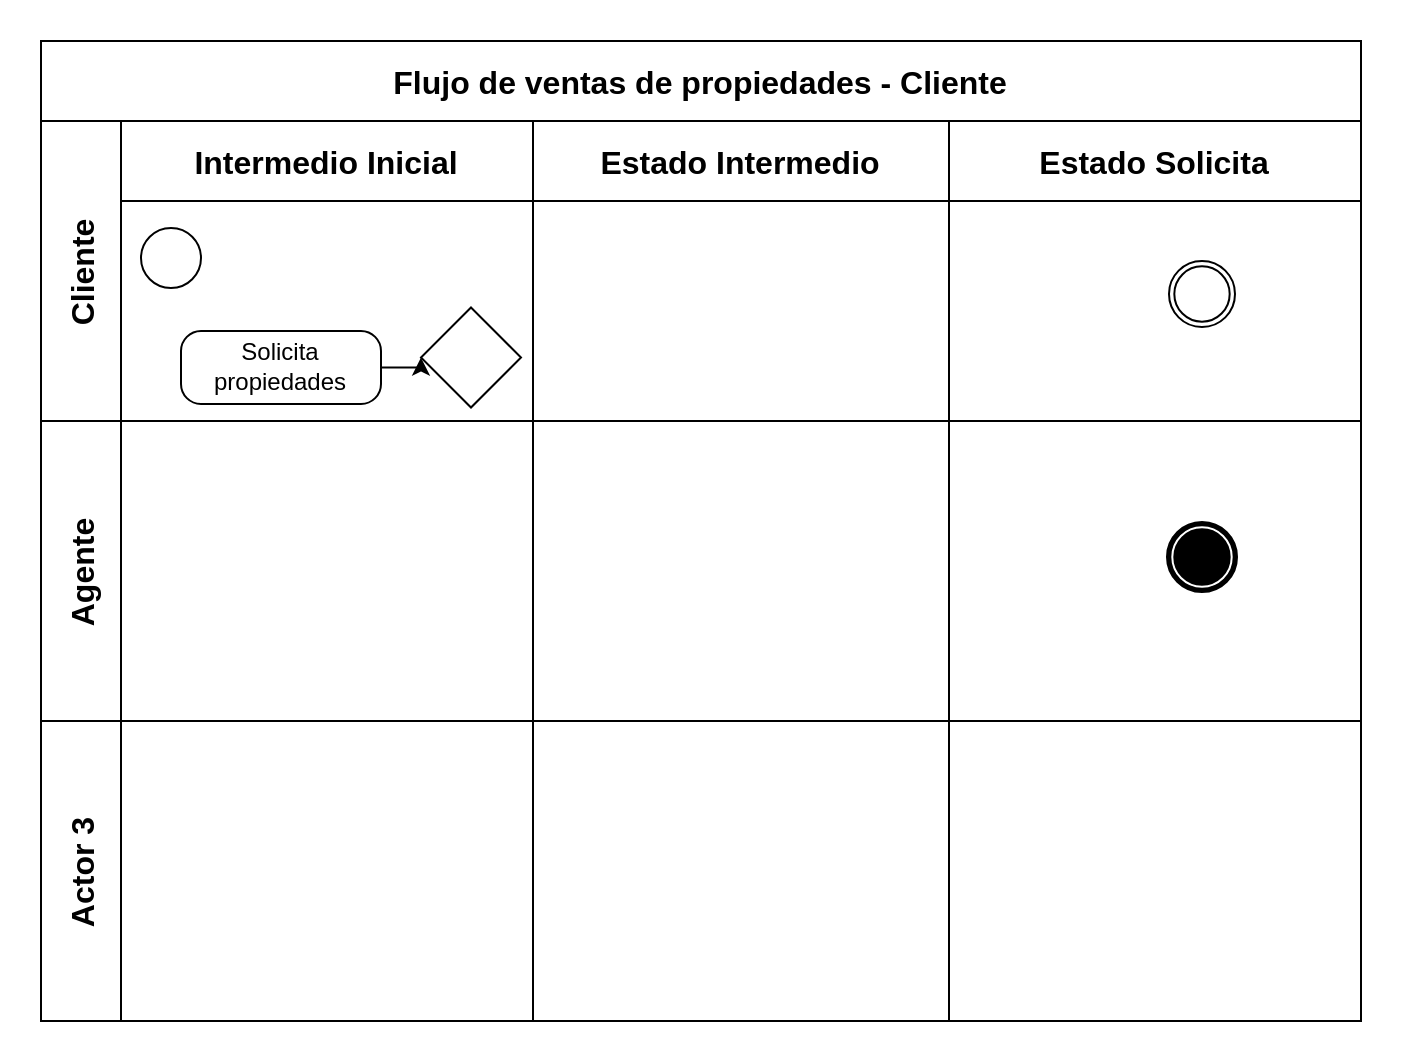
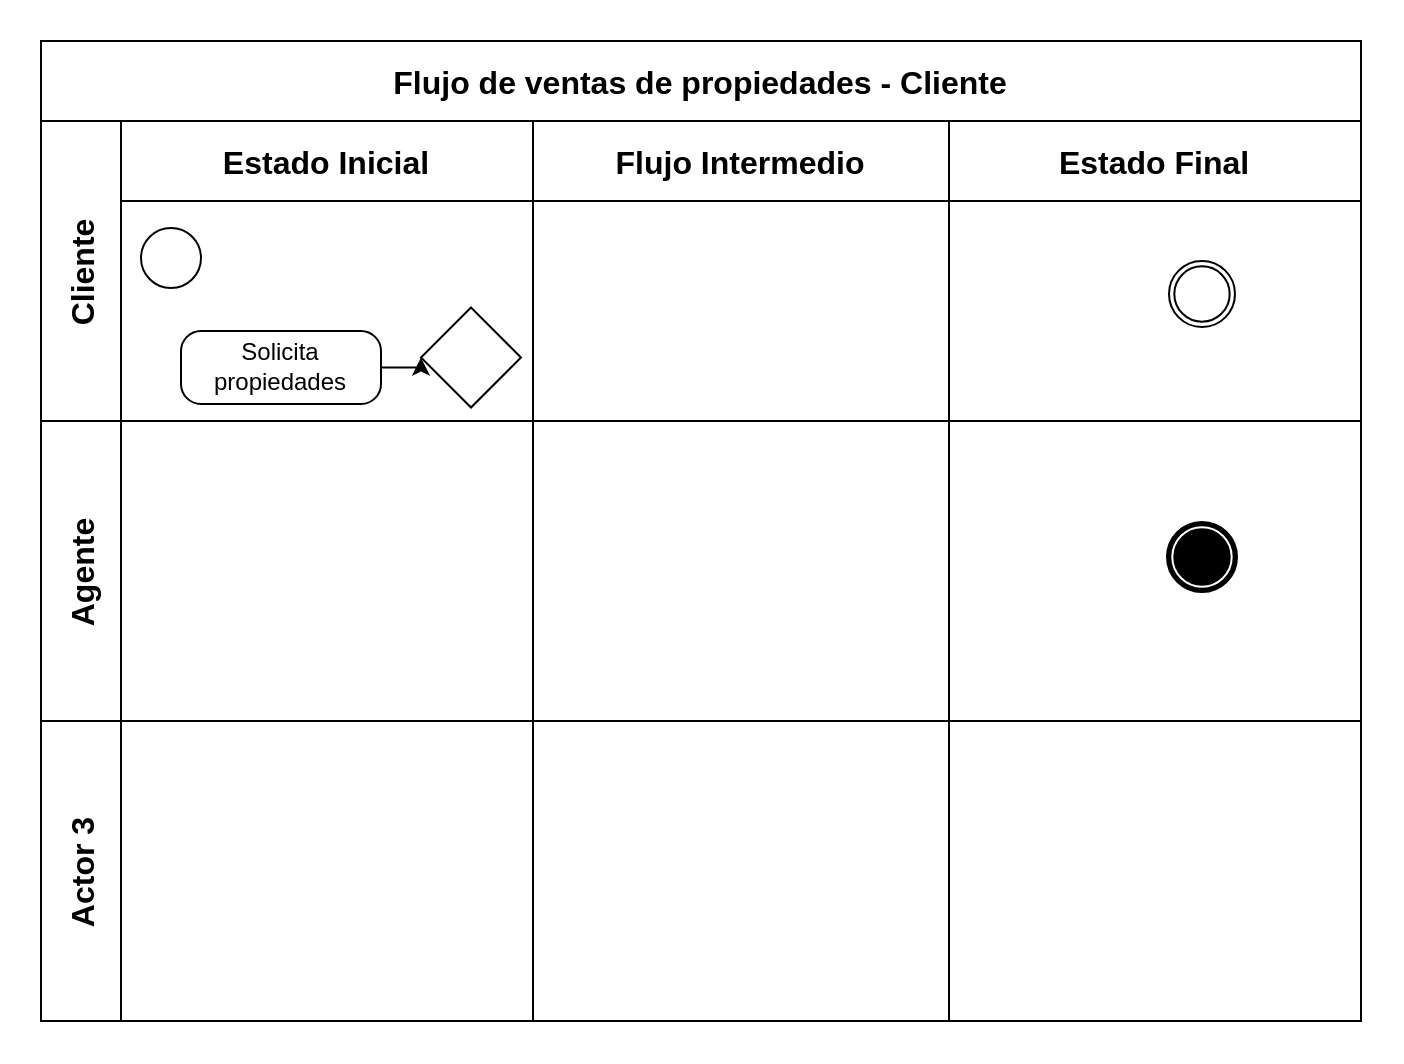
(326, 163) -> (326, 163)
(740, 163) -> (740, 163)
(1154, 163) -> (1154, 163)
